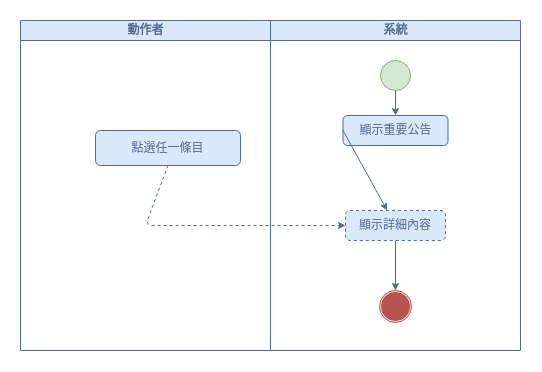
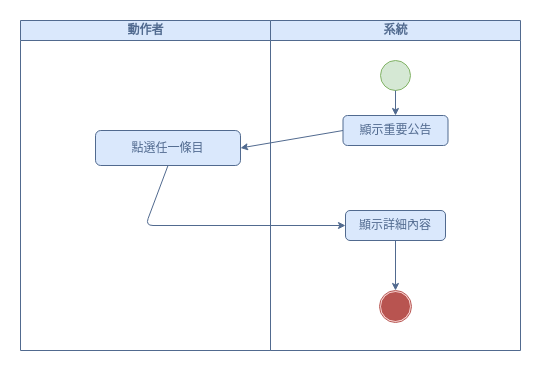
(364, 168) -> (295, 139)
(213, 226) -> (213, 226)
(396, 226) -> (396, 226)
